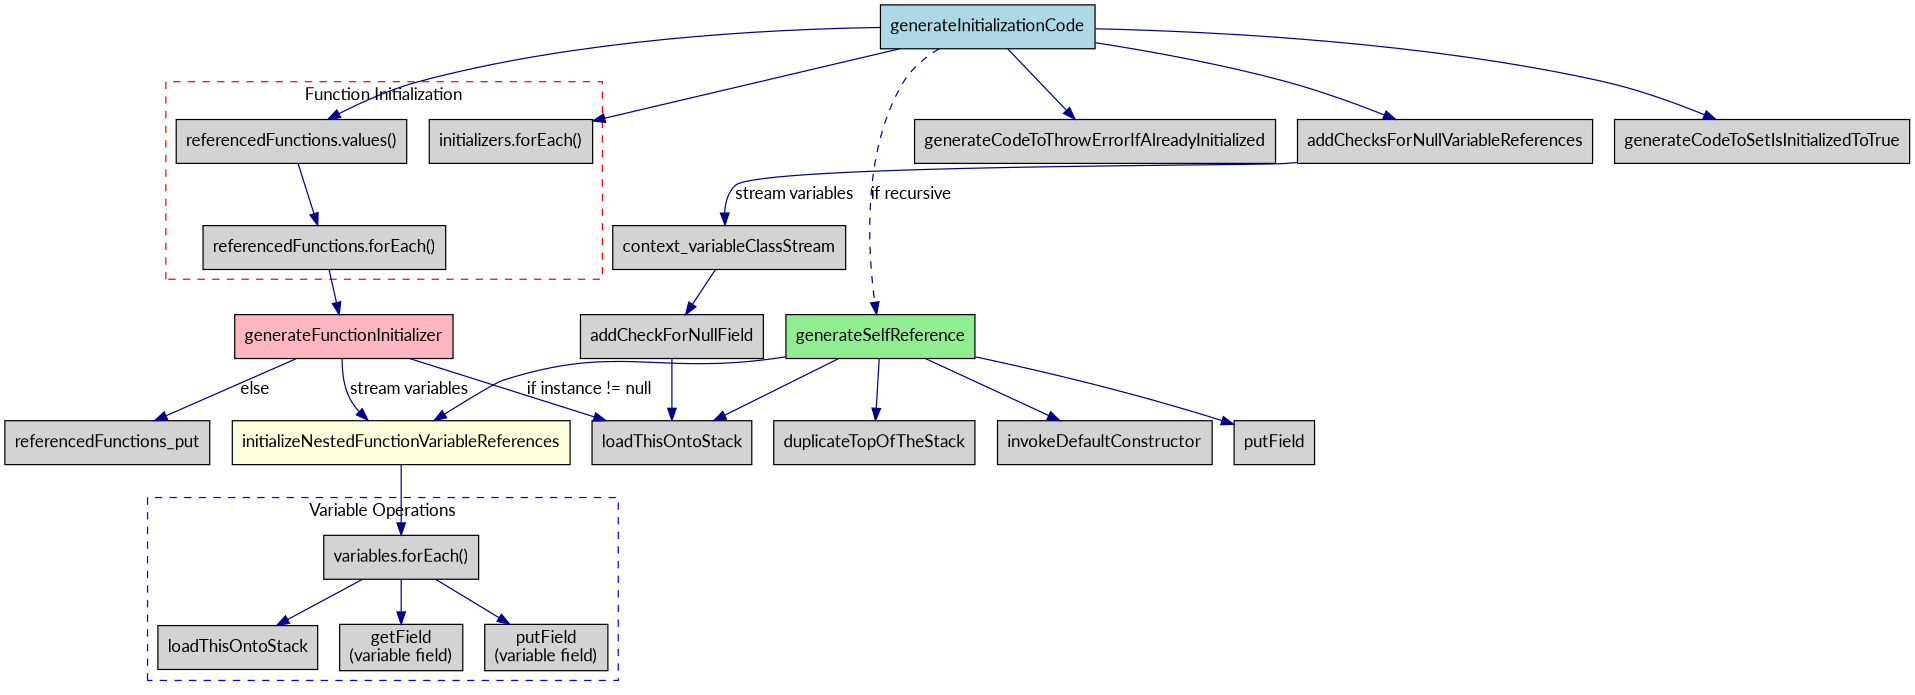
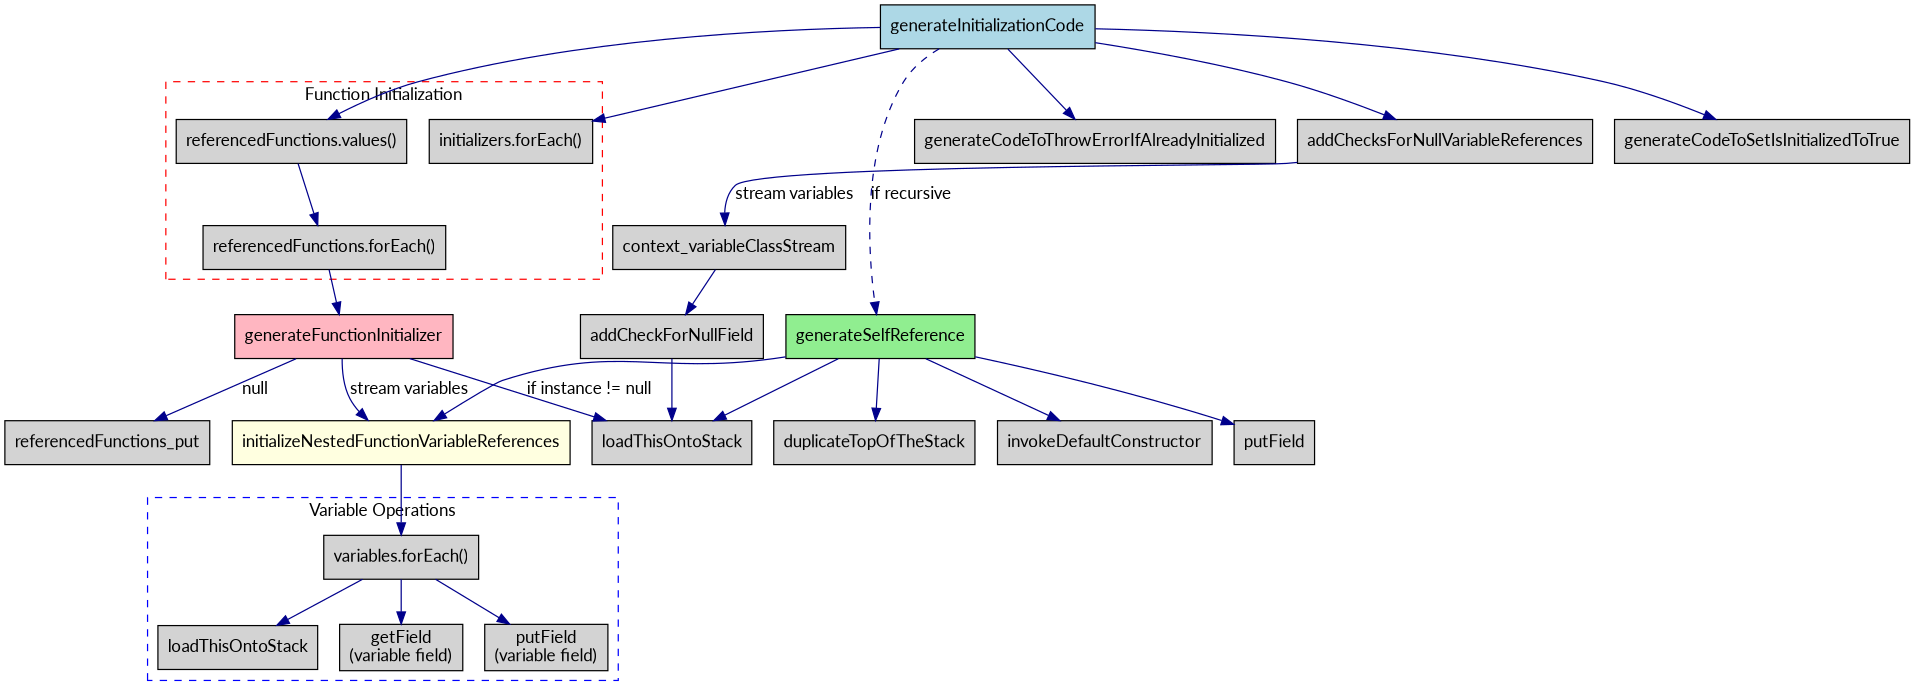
(255, 390) -> (255, 390)
